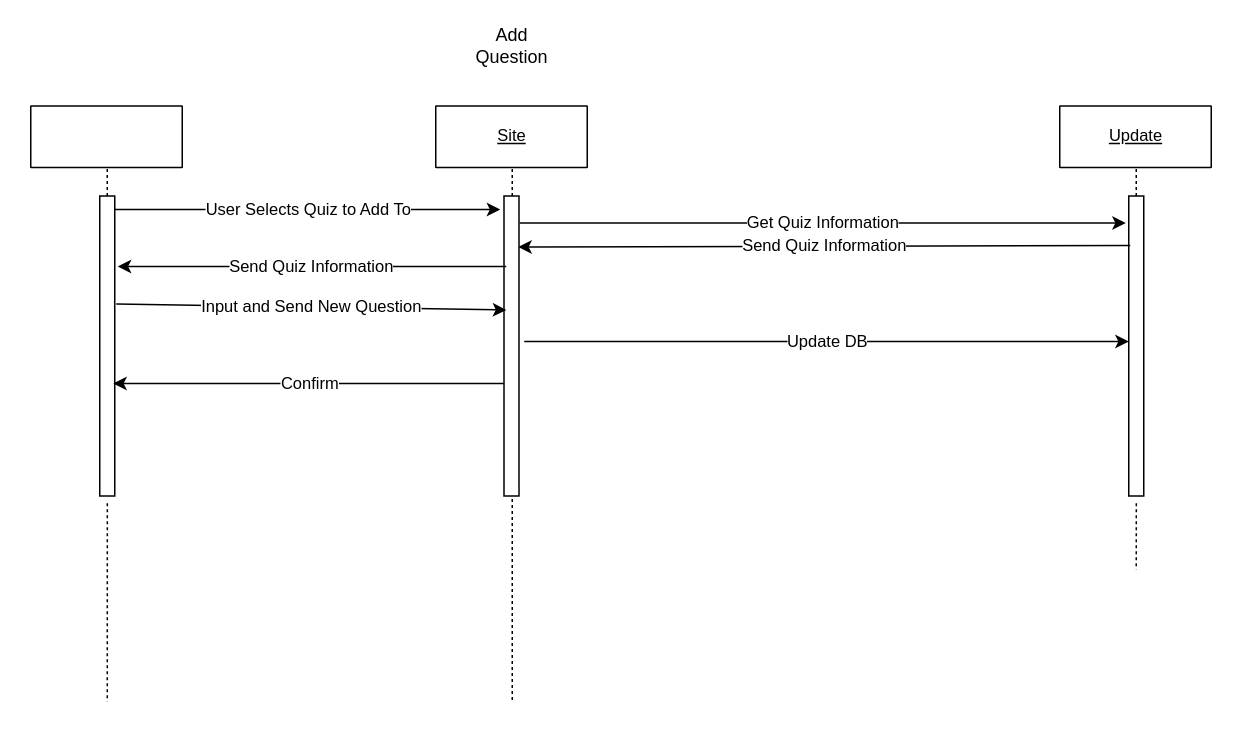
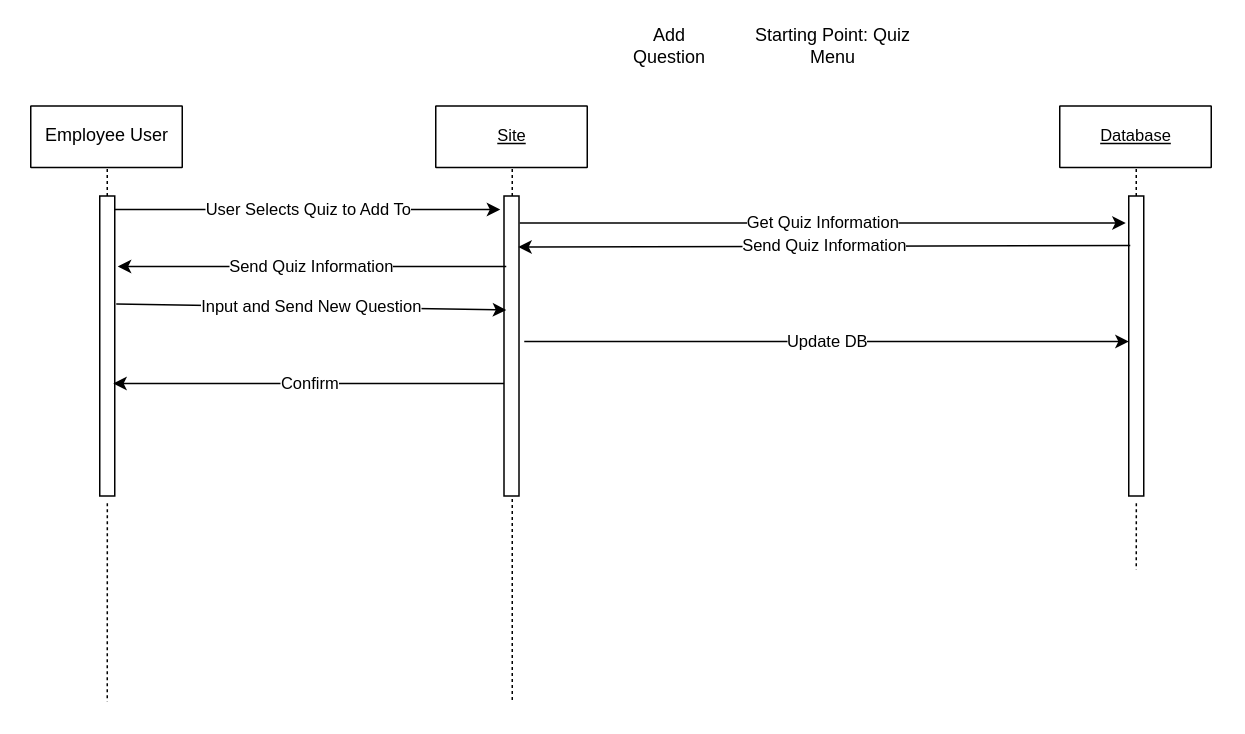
(512, 46) -> (670, 46)
none -> (833, 46)
none -> (107, 136)
(1136, 136) -> (1136, 136)
